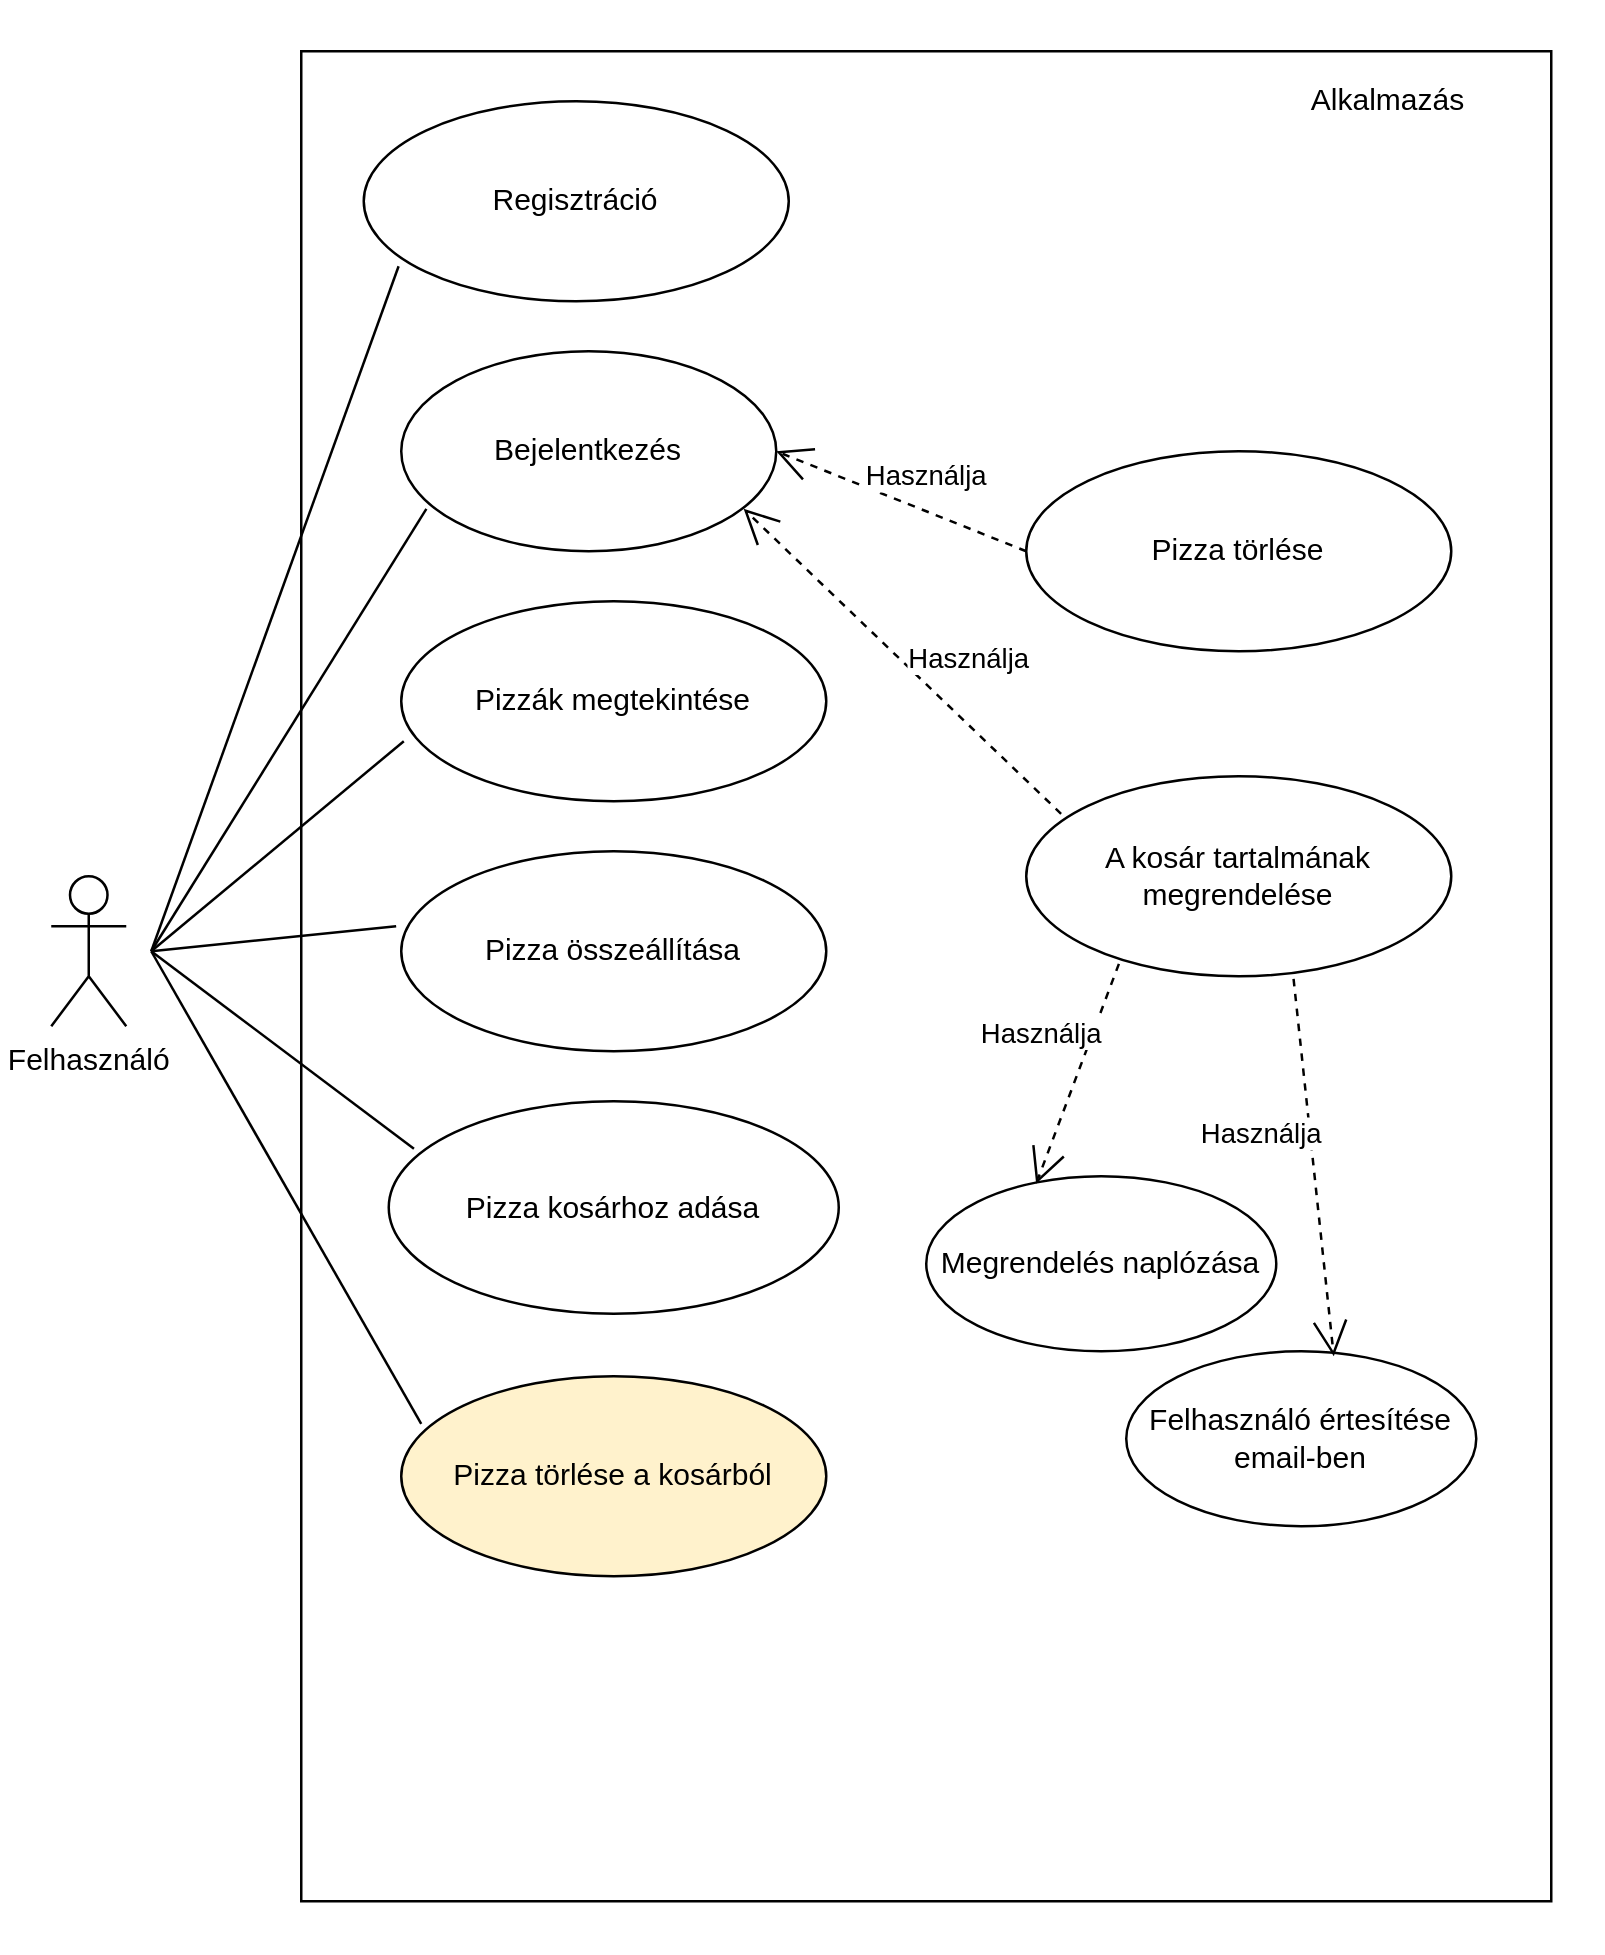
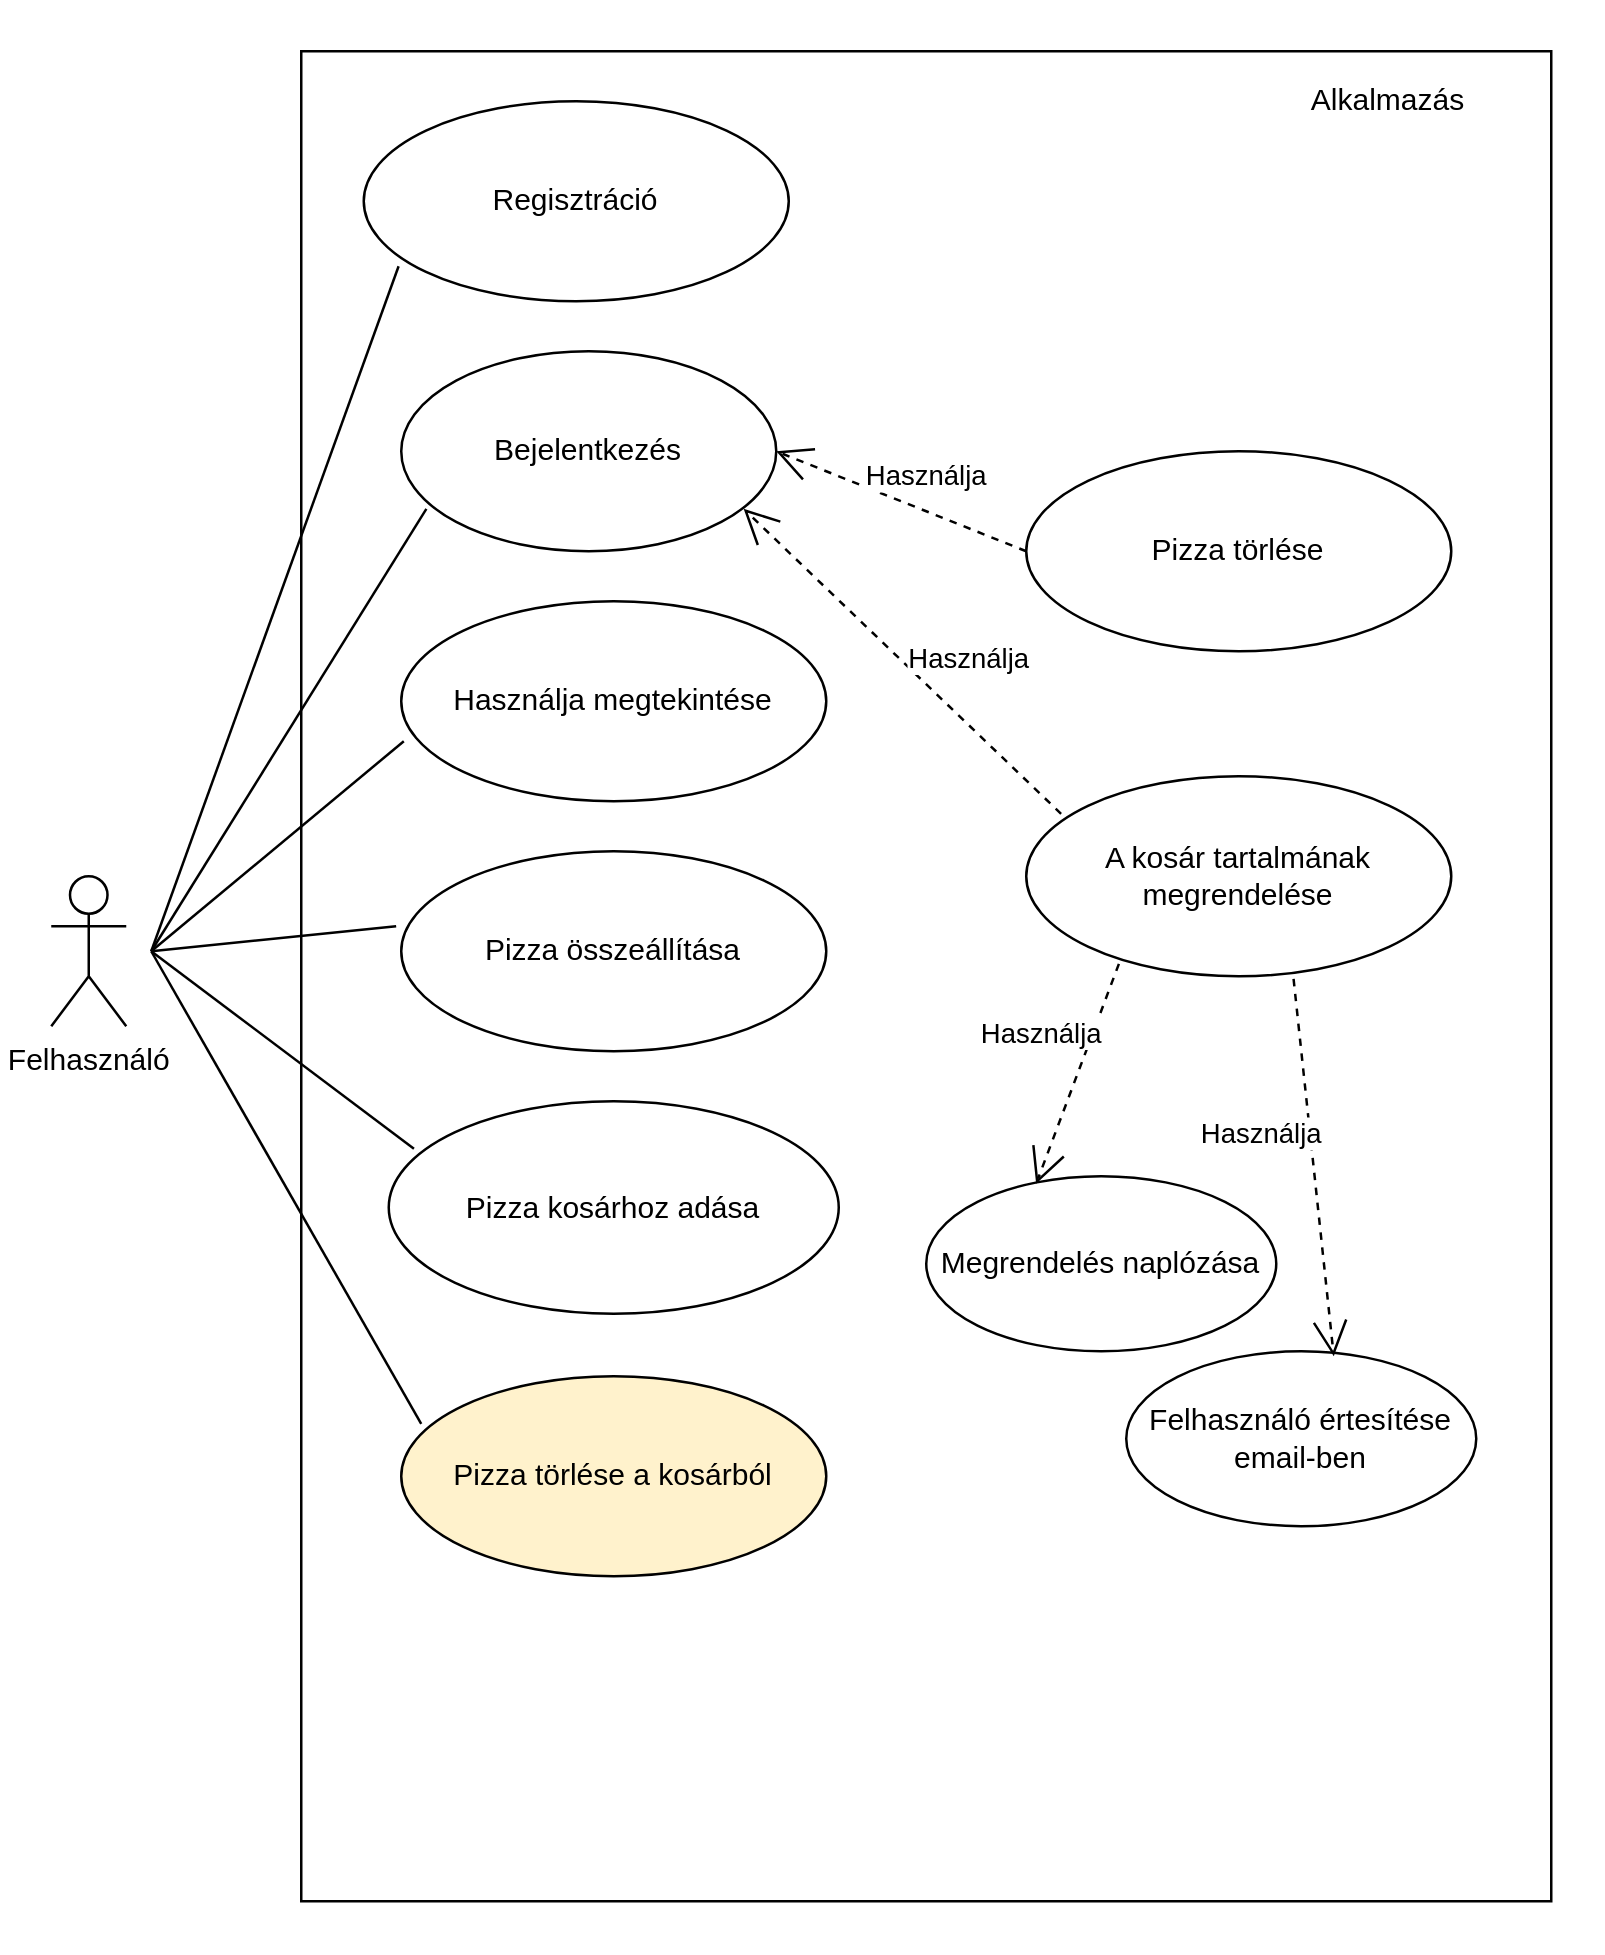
(614, 701) -> (614, 701)
